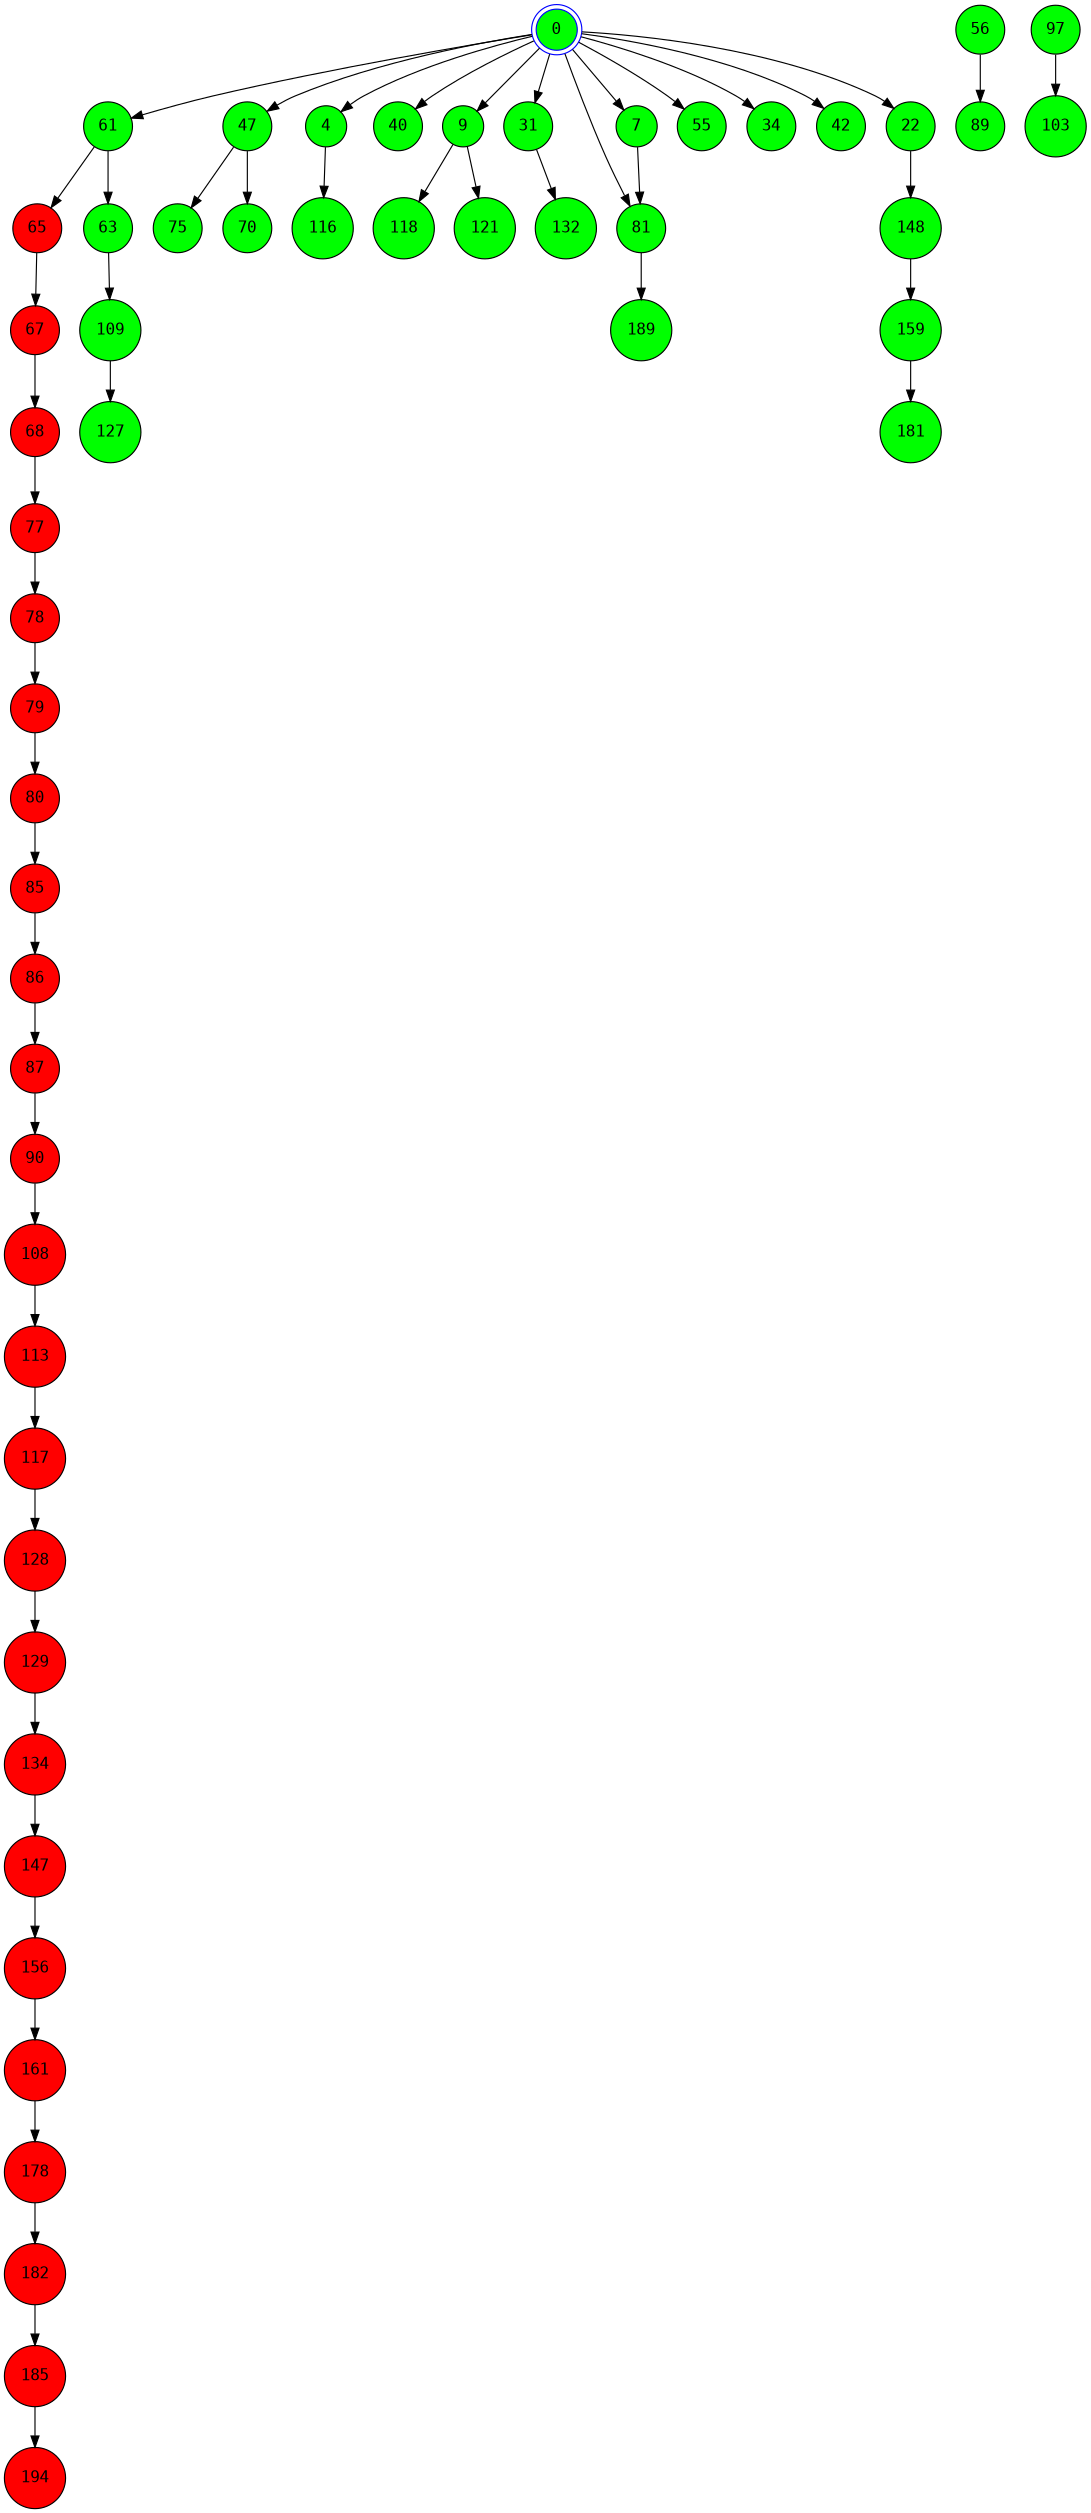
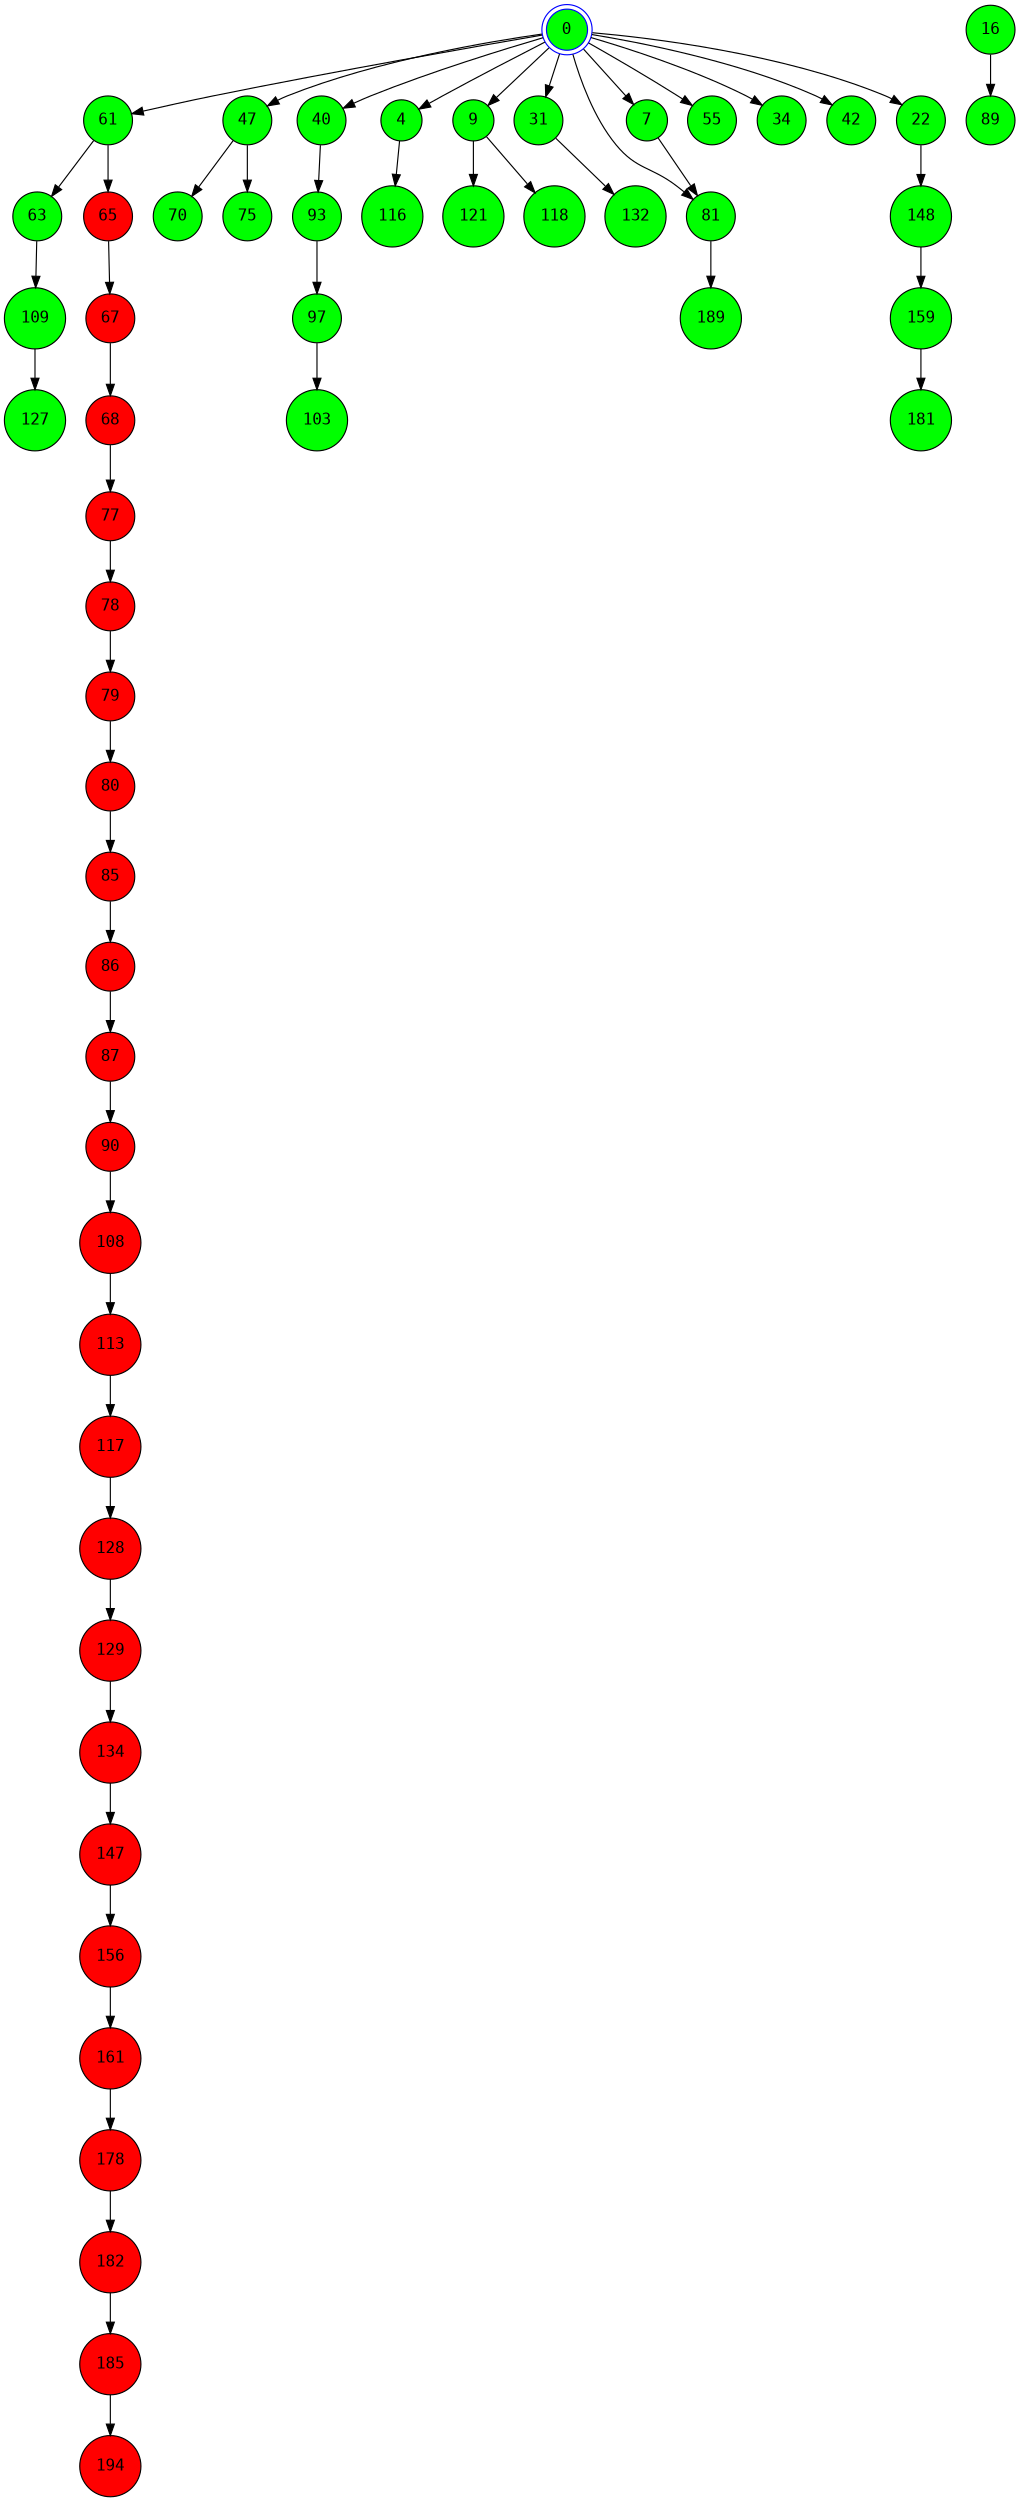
(980, 30) -> (991, 30)
none -> (317, 216)
